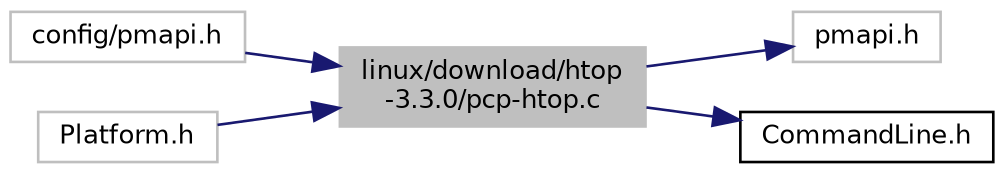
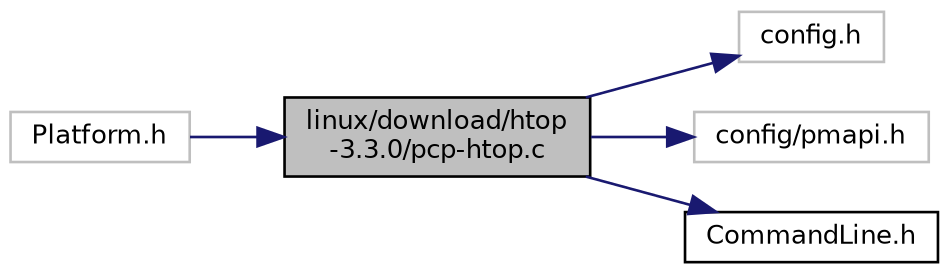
(867, 37) -> (811, 37)
(279, 58) -> (629, 137)
(493, 87) -> (437, 137)
